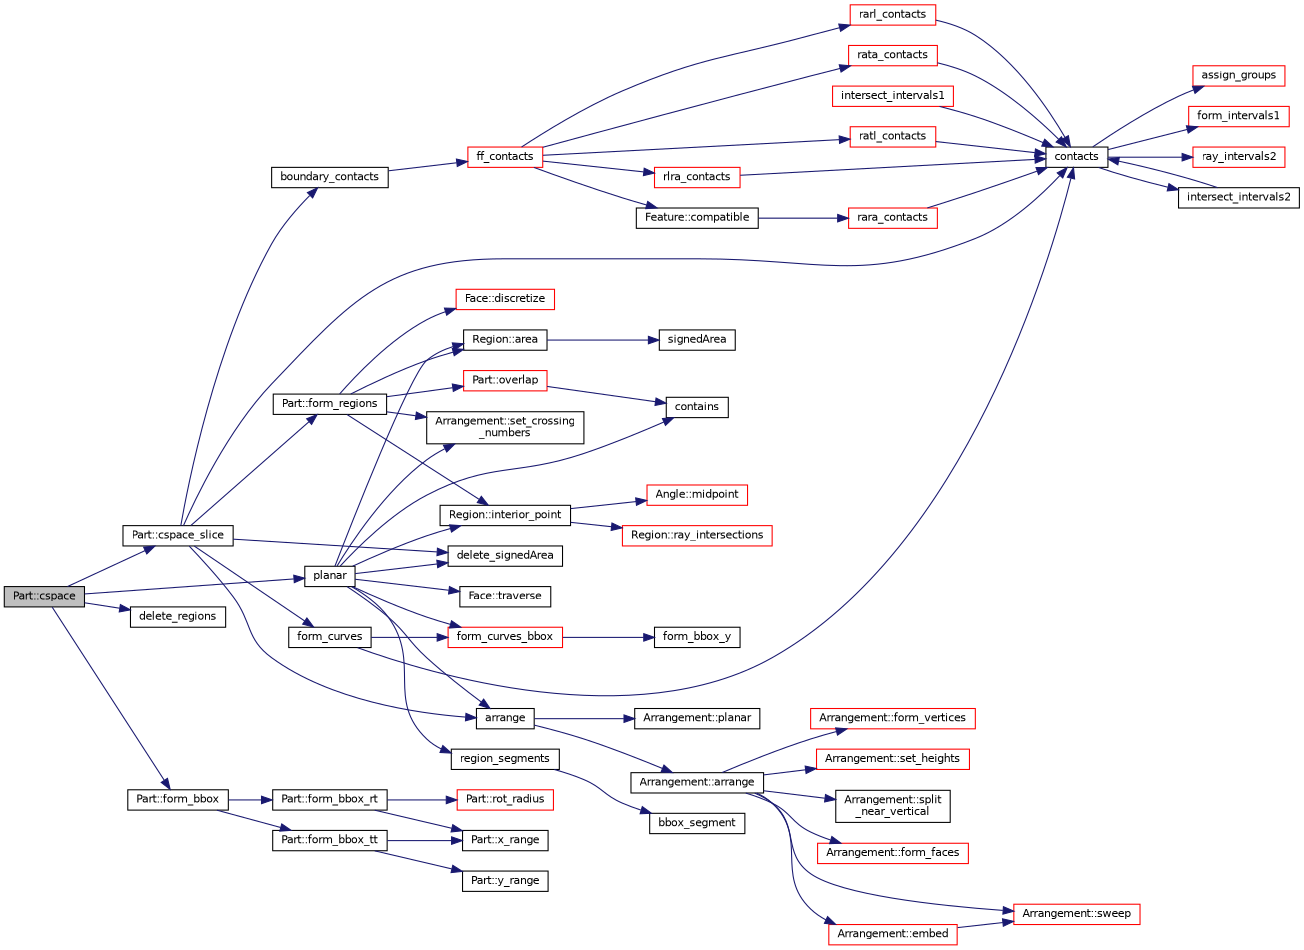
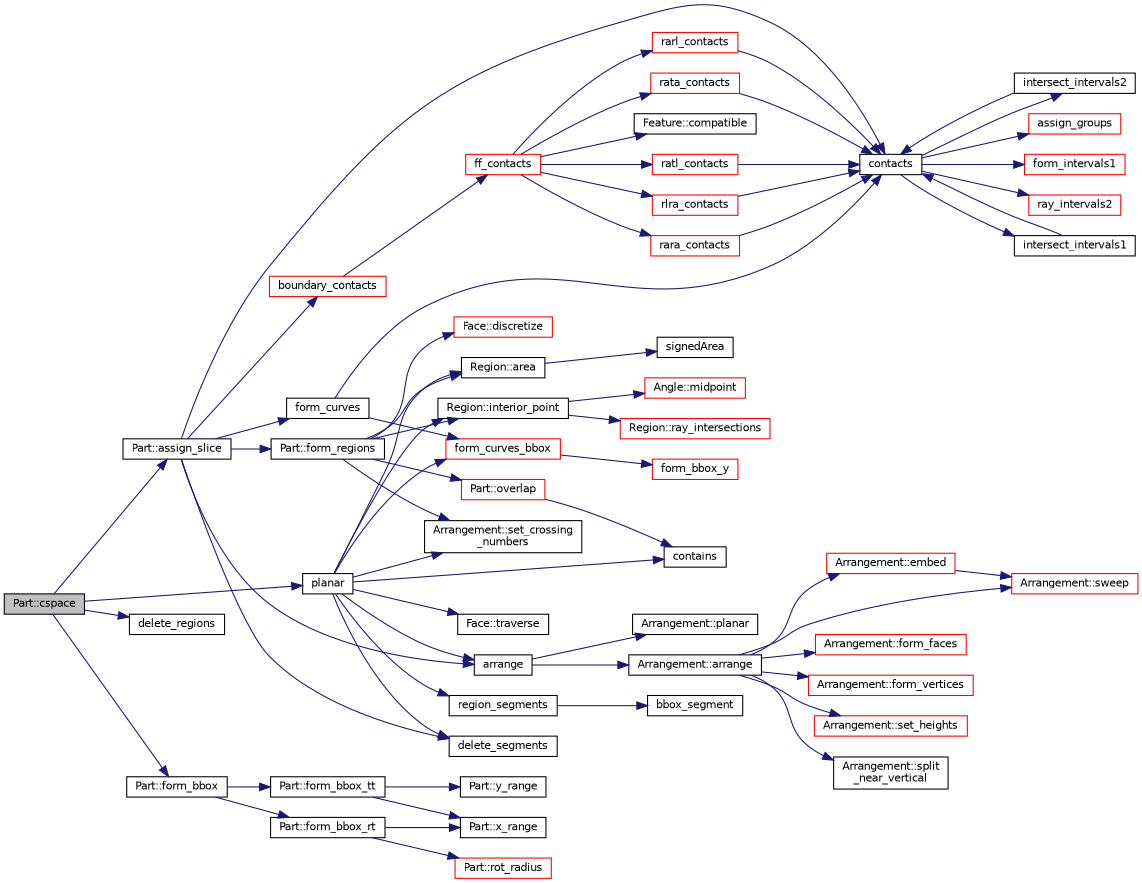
(893, 96) -> (1075, 246)
(330, 178) -> (328, 286)
none -> (951, 206)
(798, 218) -> (579, 207)
(178, 536) -> (177, 449)
(505, 556) -> (503, 746)
(697, 637) -> (695, 469)
